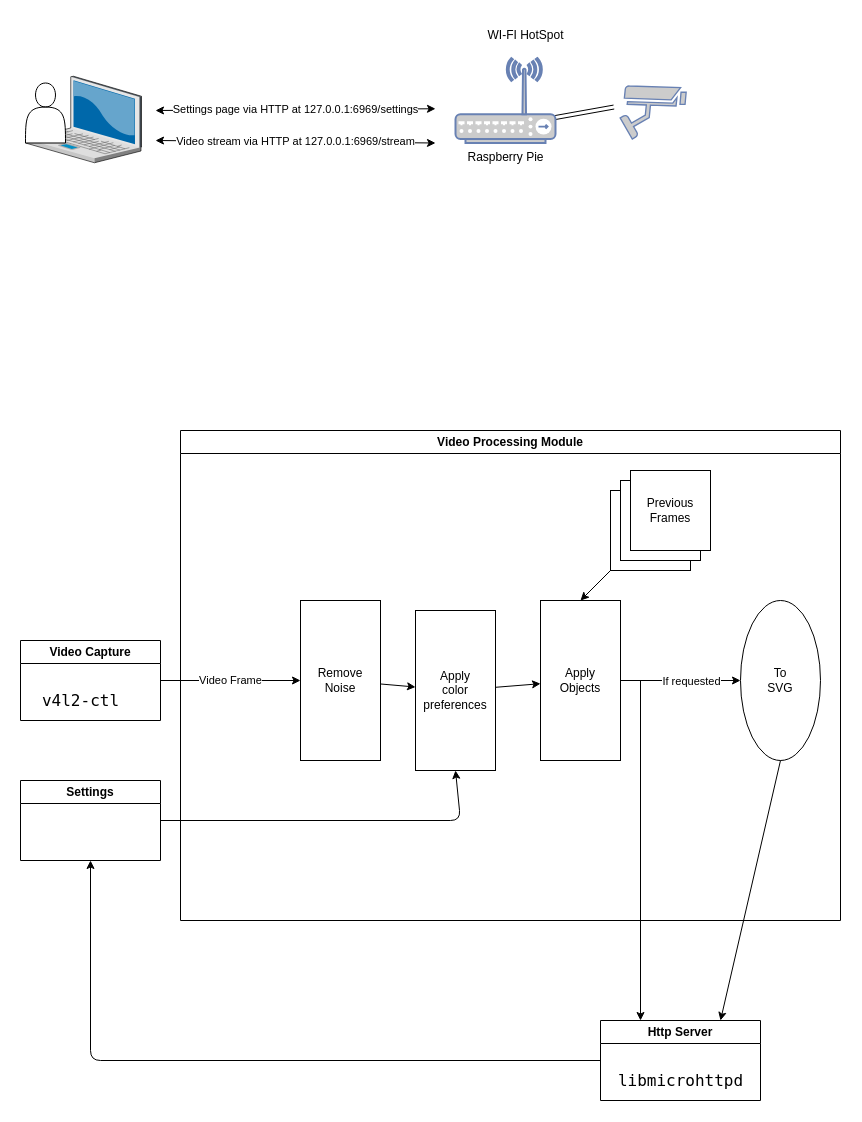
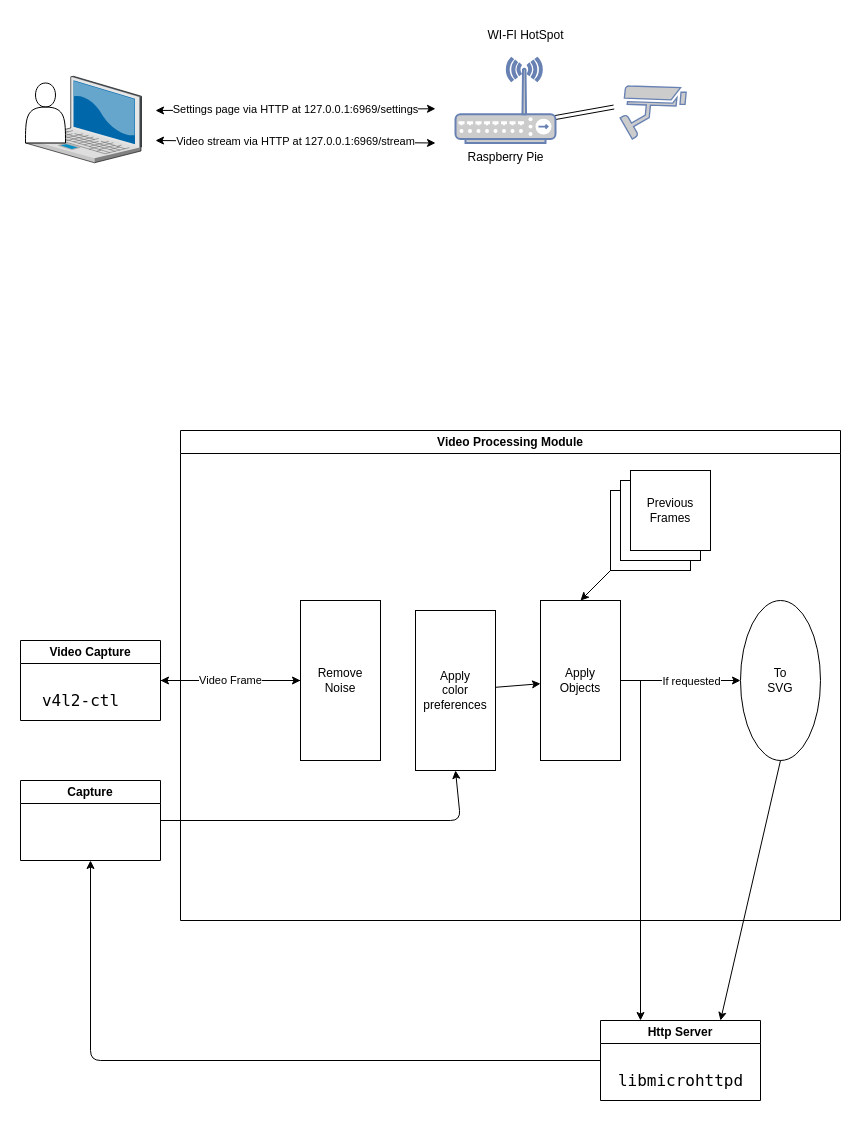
(395, 685) -> (299, 681)
(91, 793) -> (91, 793)
